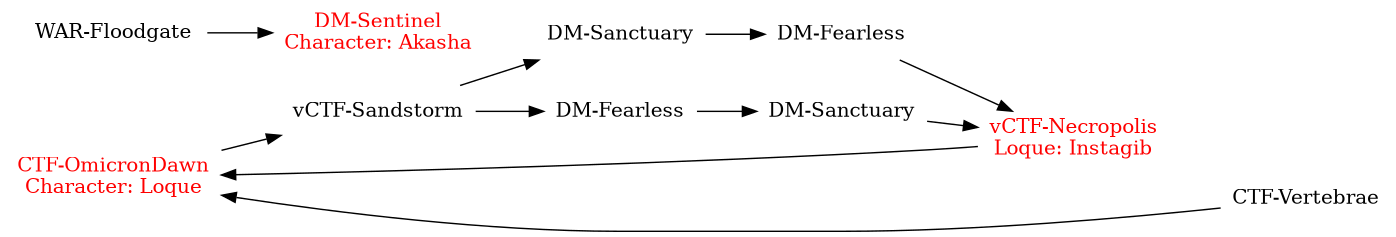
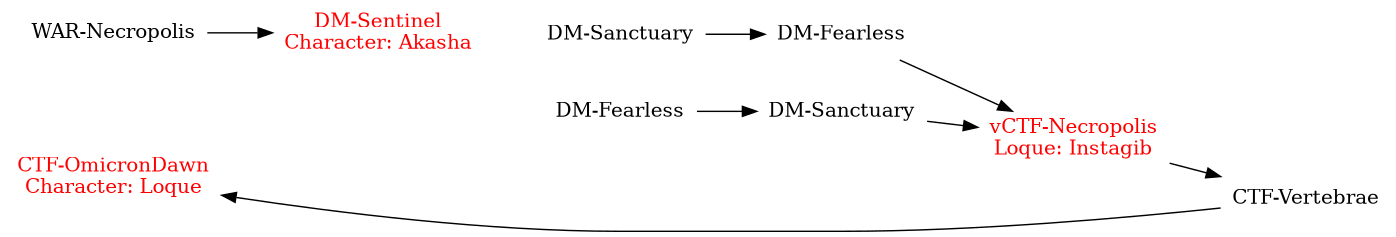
(114, 33) -> (114, 33)
(378, 111) -> none
(607, 164) -> (1188, 168)
